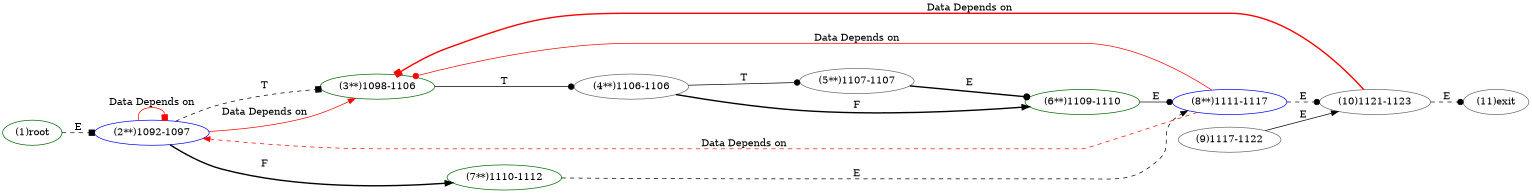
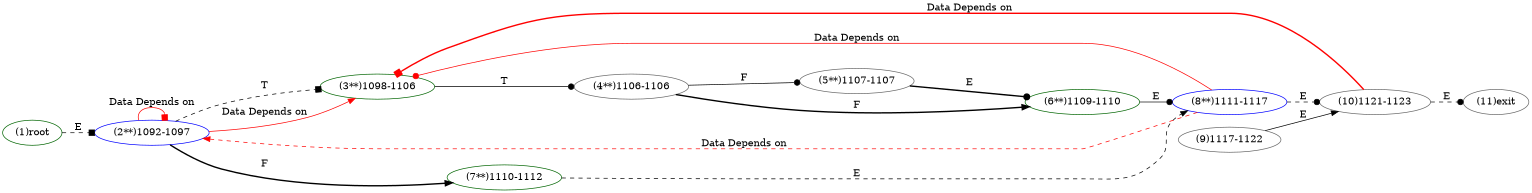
(744, 78) -> (744, 78)
